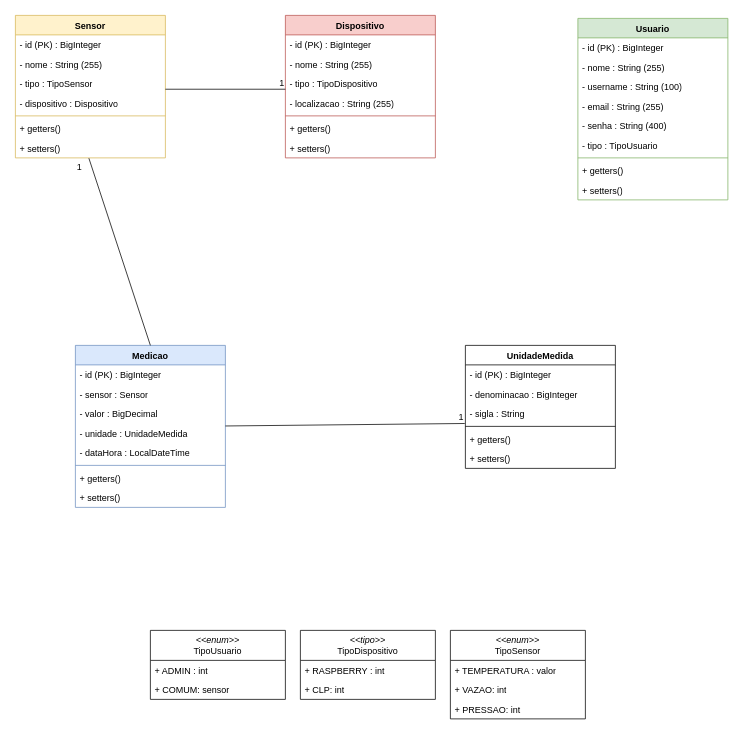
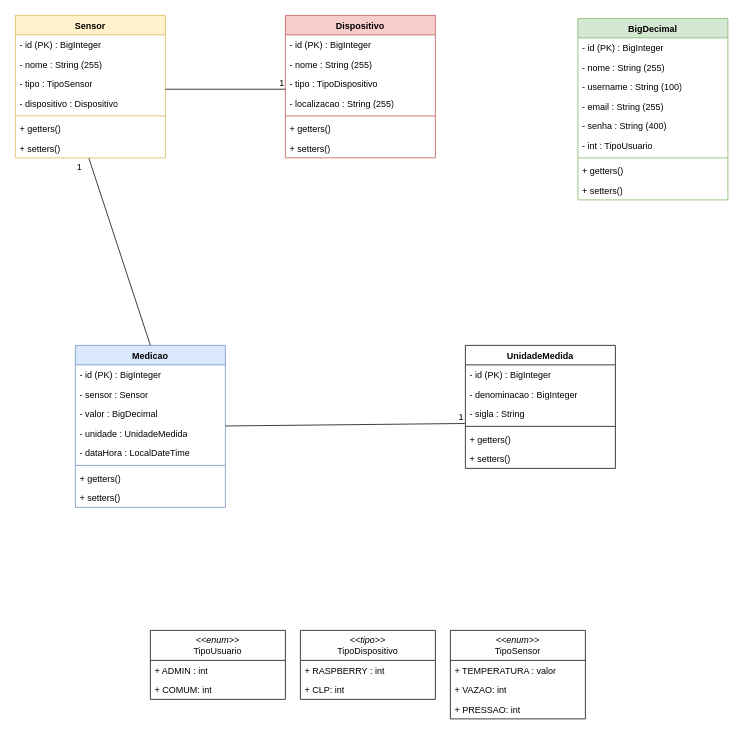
(653, 29) -> (653, 29)
(625, 146) -> (622, 146)
(189, 691) -> (180, 691)
